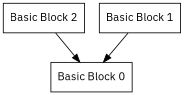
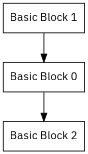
(65, 45) -> (44, 103)
